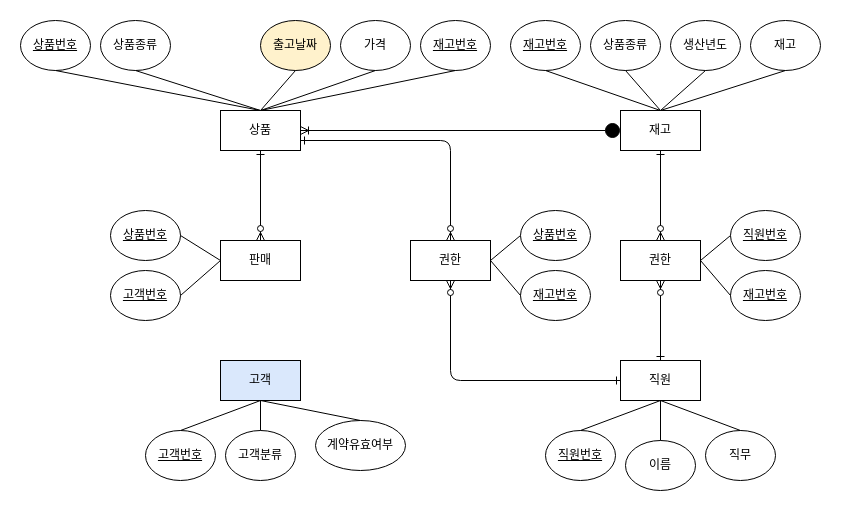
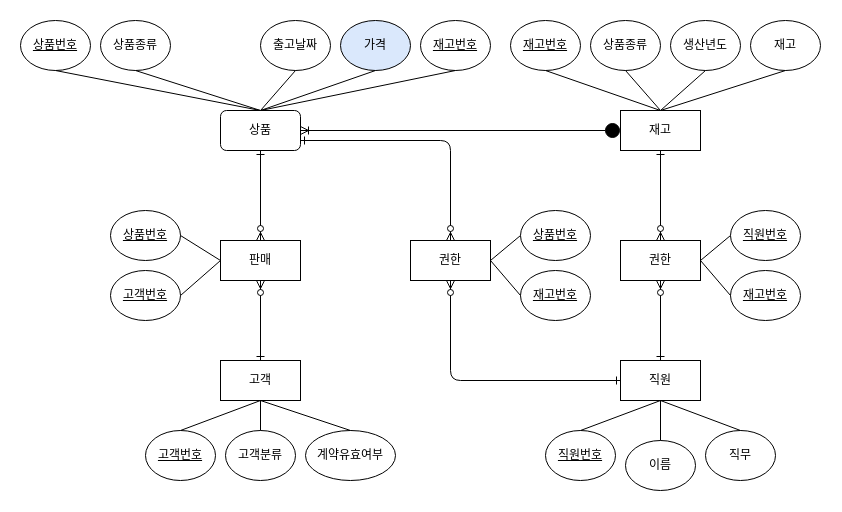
(296, 46) -> (296, 46)
(376, 46) -> (376, 46)
(261, 131) -> (261, 131)
none -> (261, 321)
(261, 381) -> (261, 381)
(361, 446) -> (351, 456)
